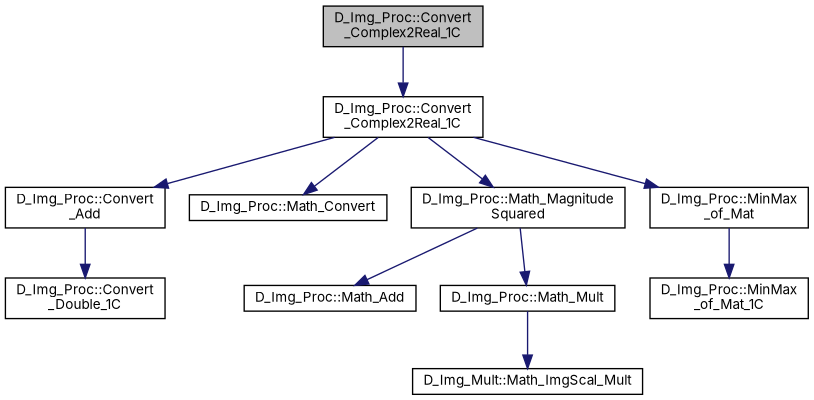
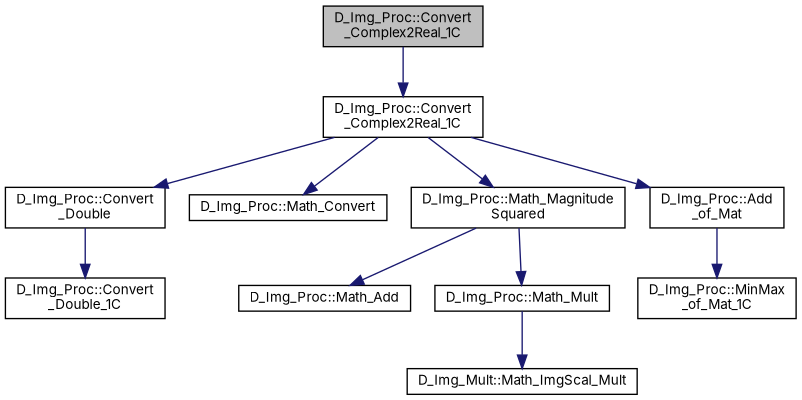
(85, 208) -> (85, 208)
(729, 208) -> (717, 208)
